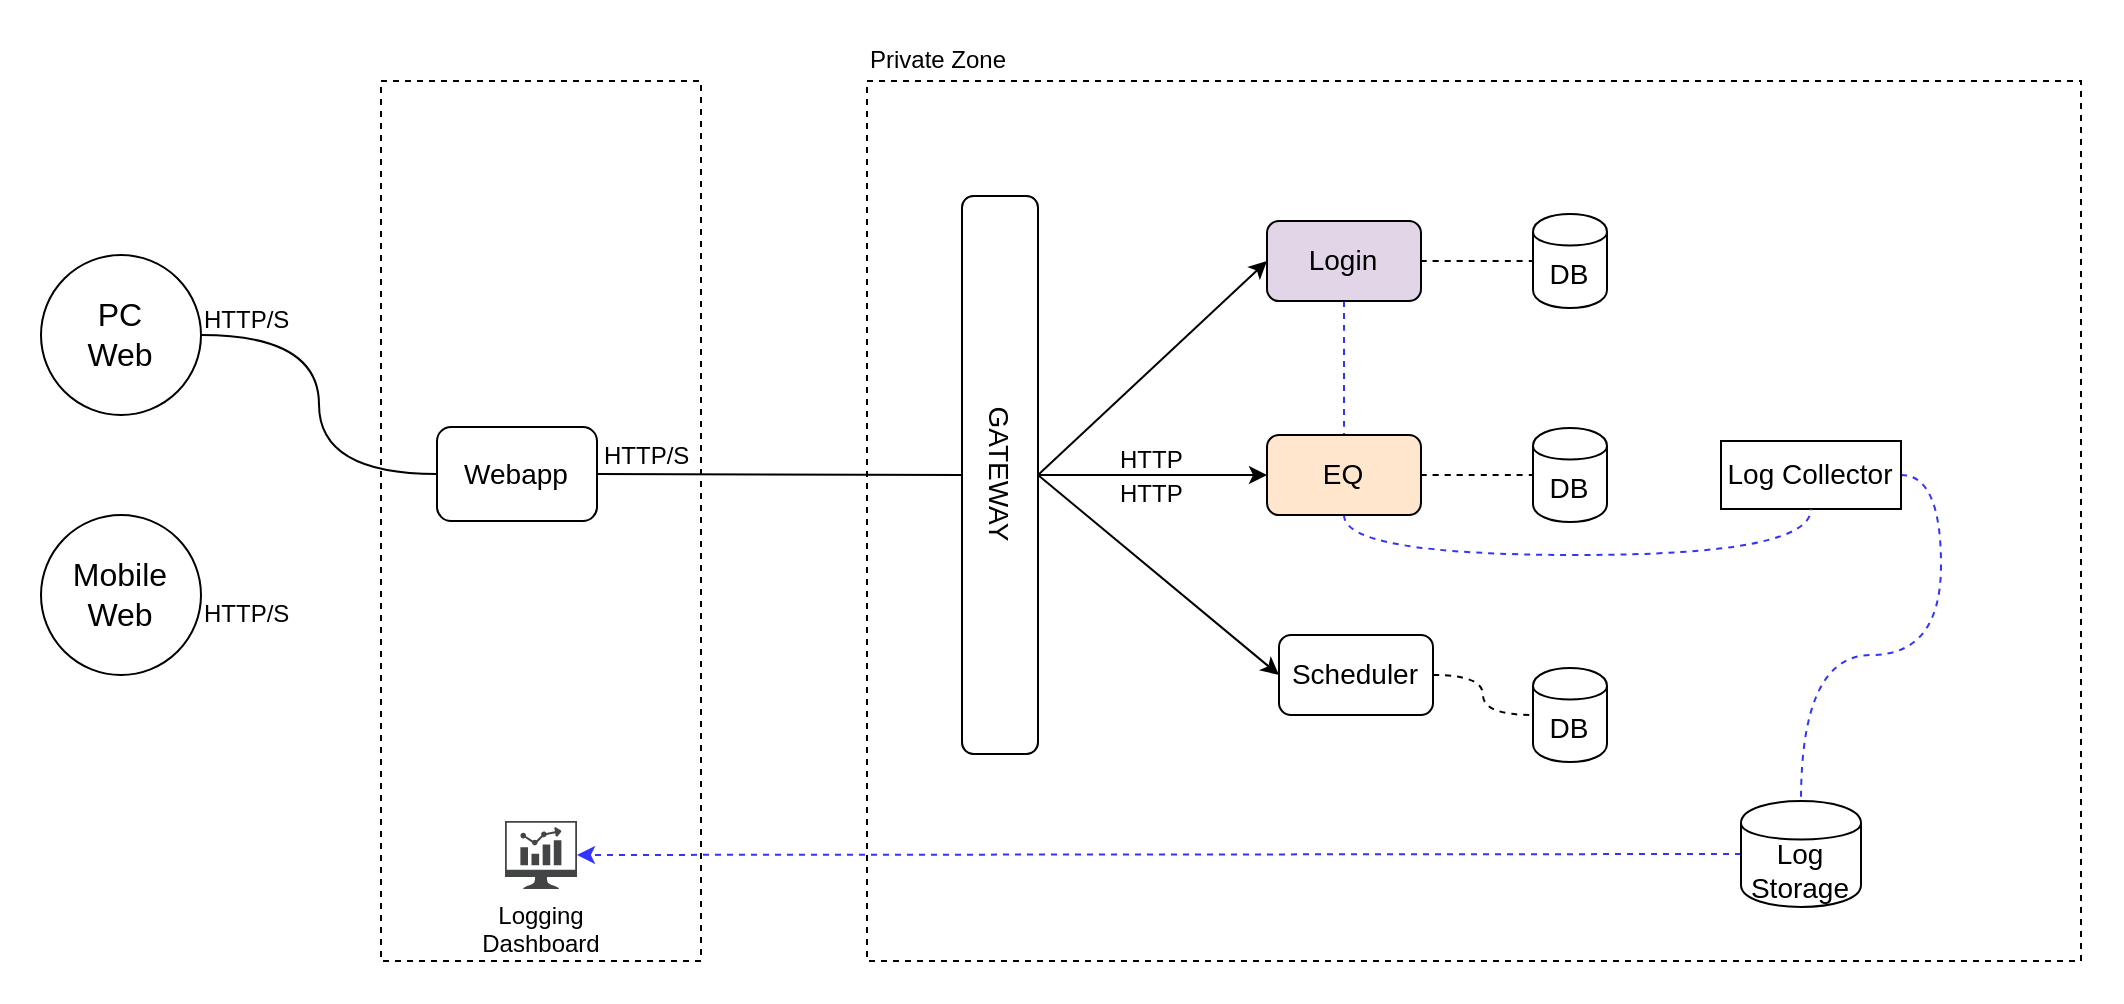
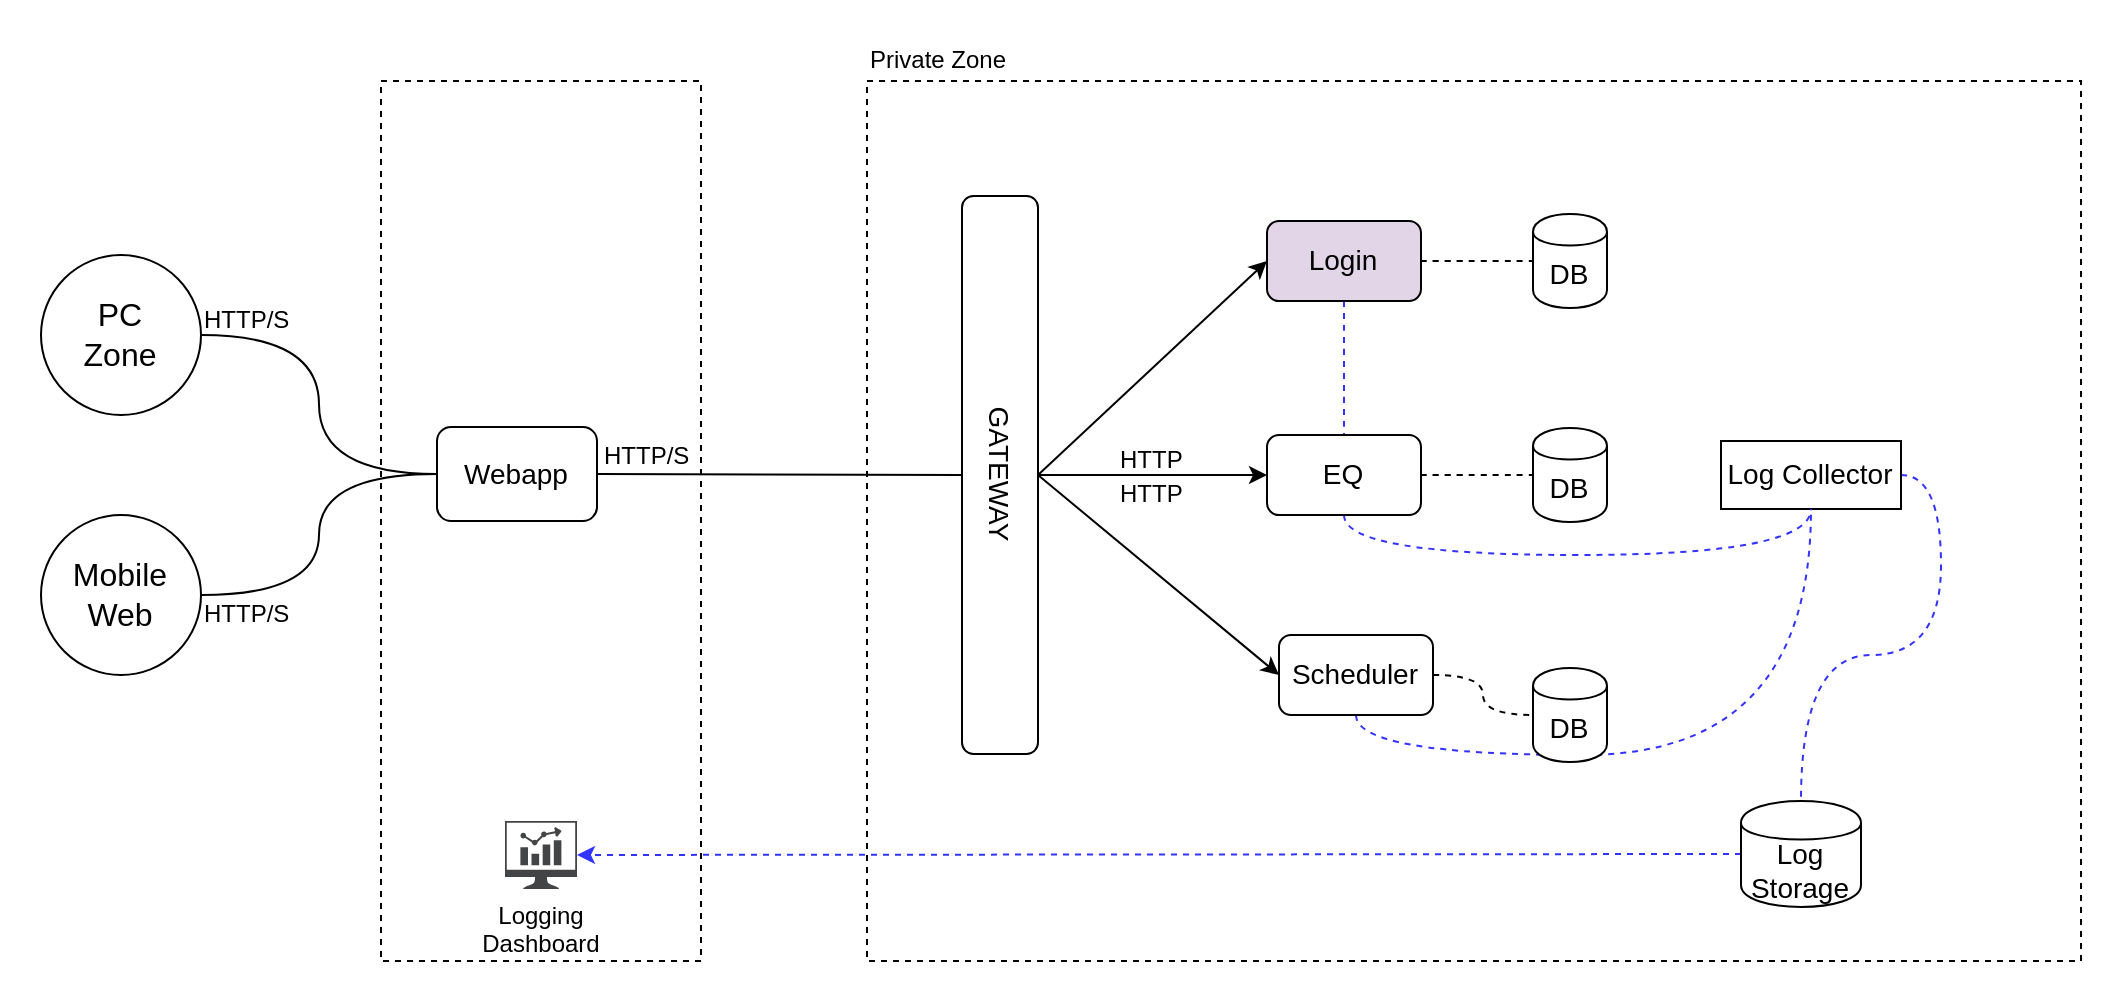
(121, 335) -> (121, 335)
(1344, 475) -> (1344, 475)
none -> (316, 551)
none -> (1761, 684)
